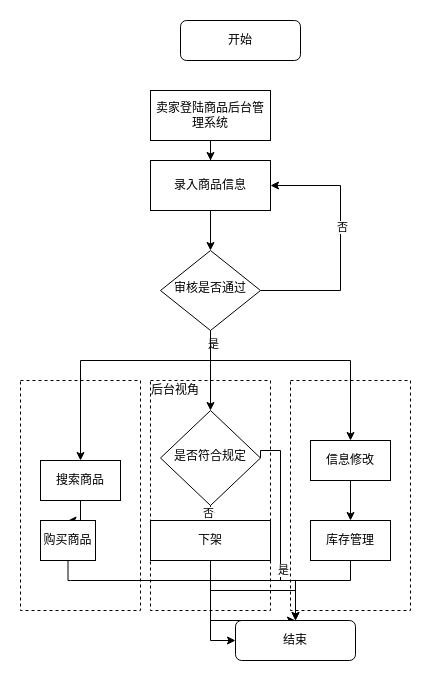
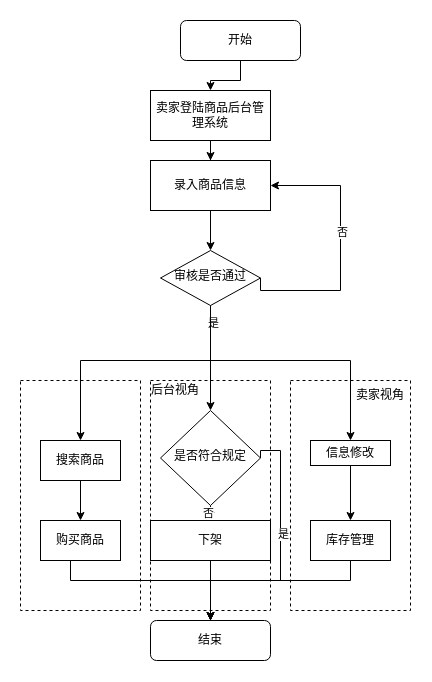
none -> (235, 81)
(211, 291) -> (211, 278)
none -> (381, 396)
(351, 461) -> (351, 453)
(81, 481) -> (81, 461)
(68, 541) -> (81, 541)
(296, 641) -> (211, 641)
